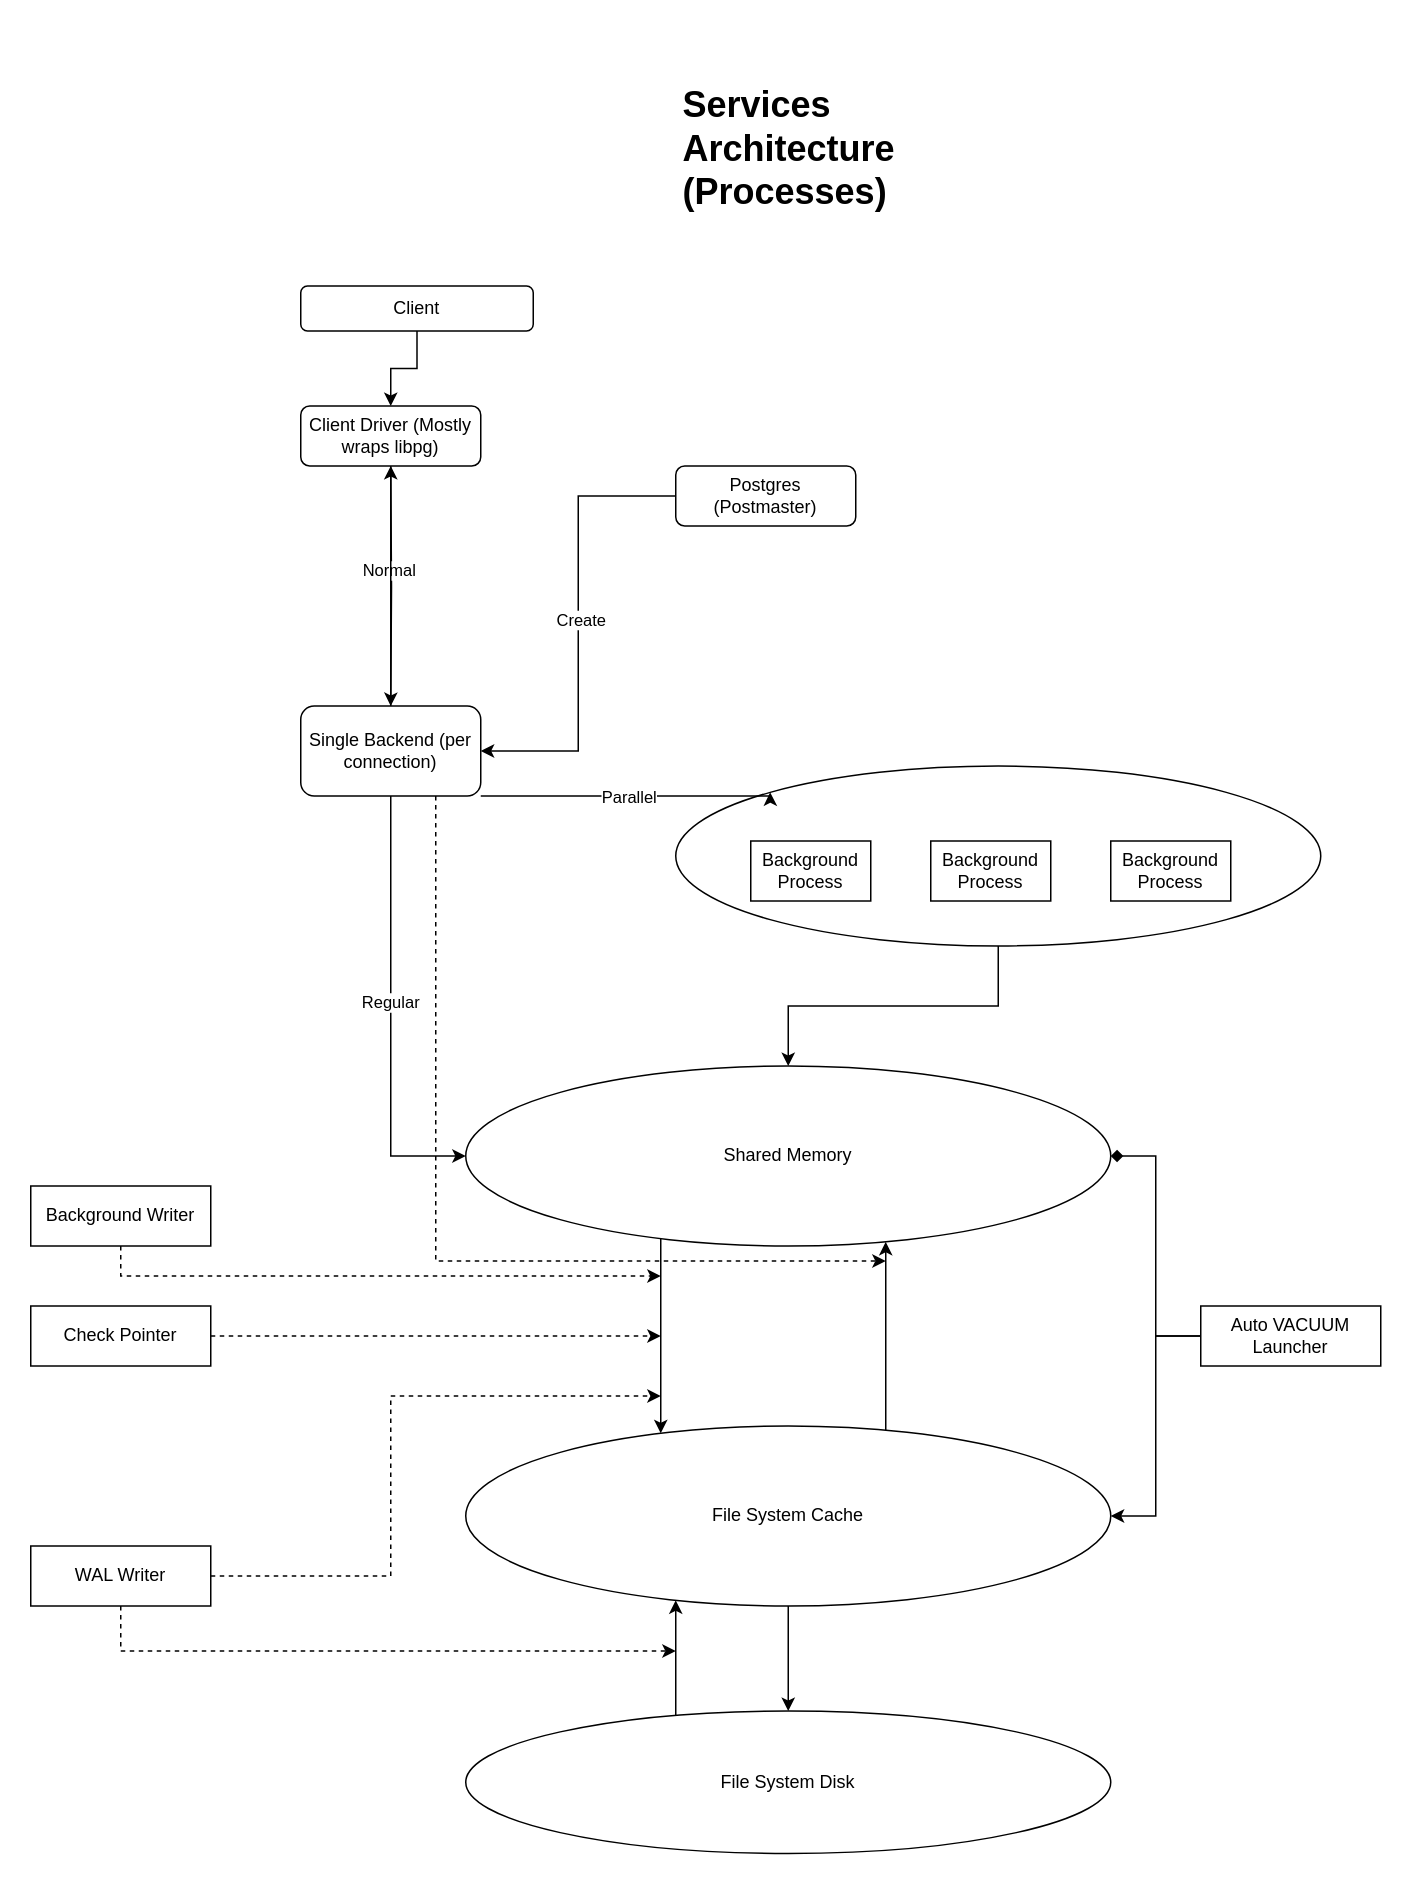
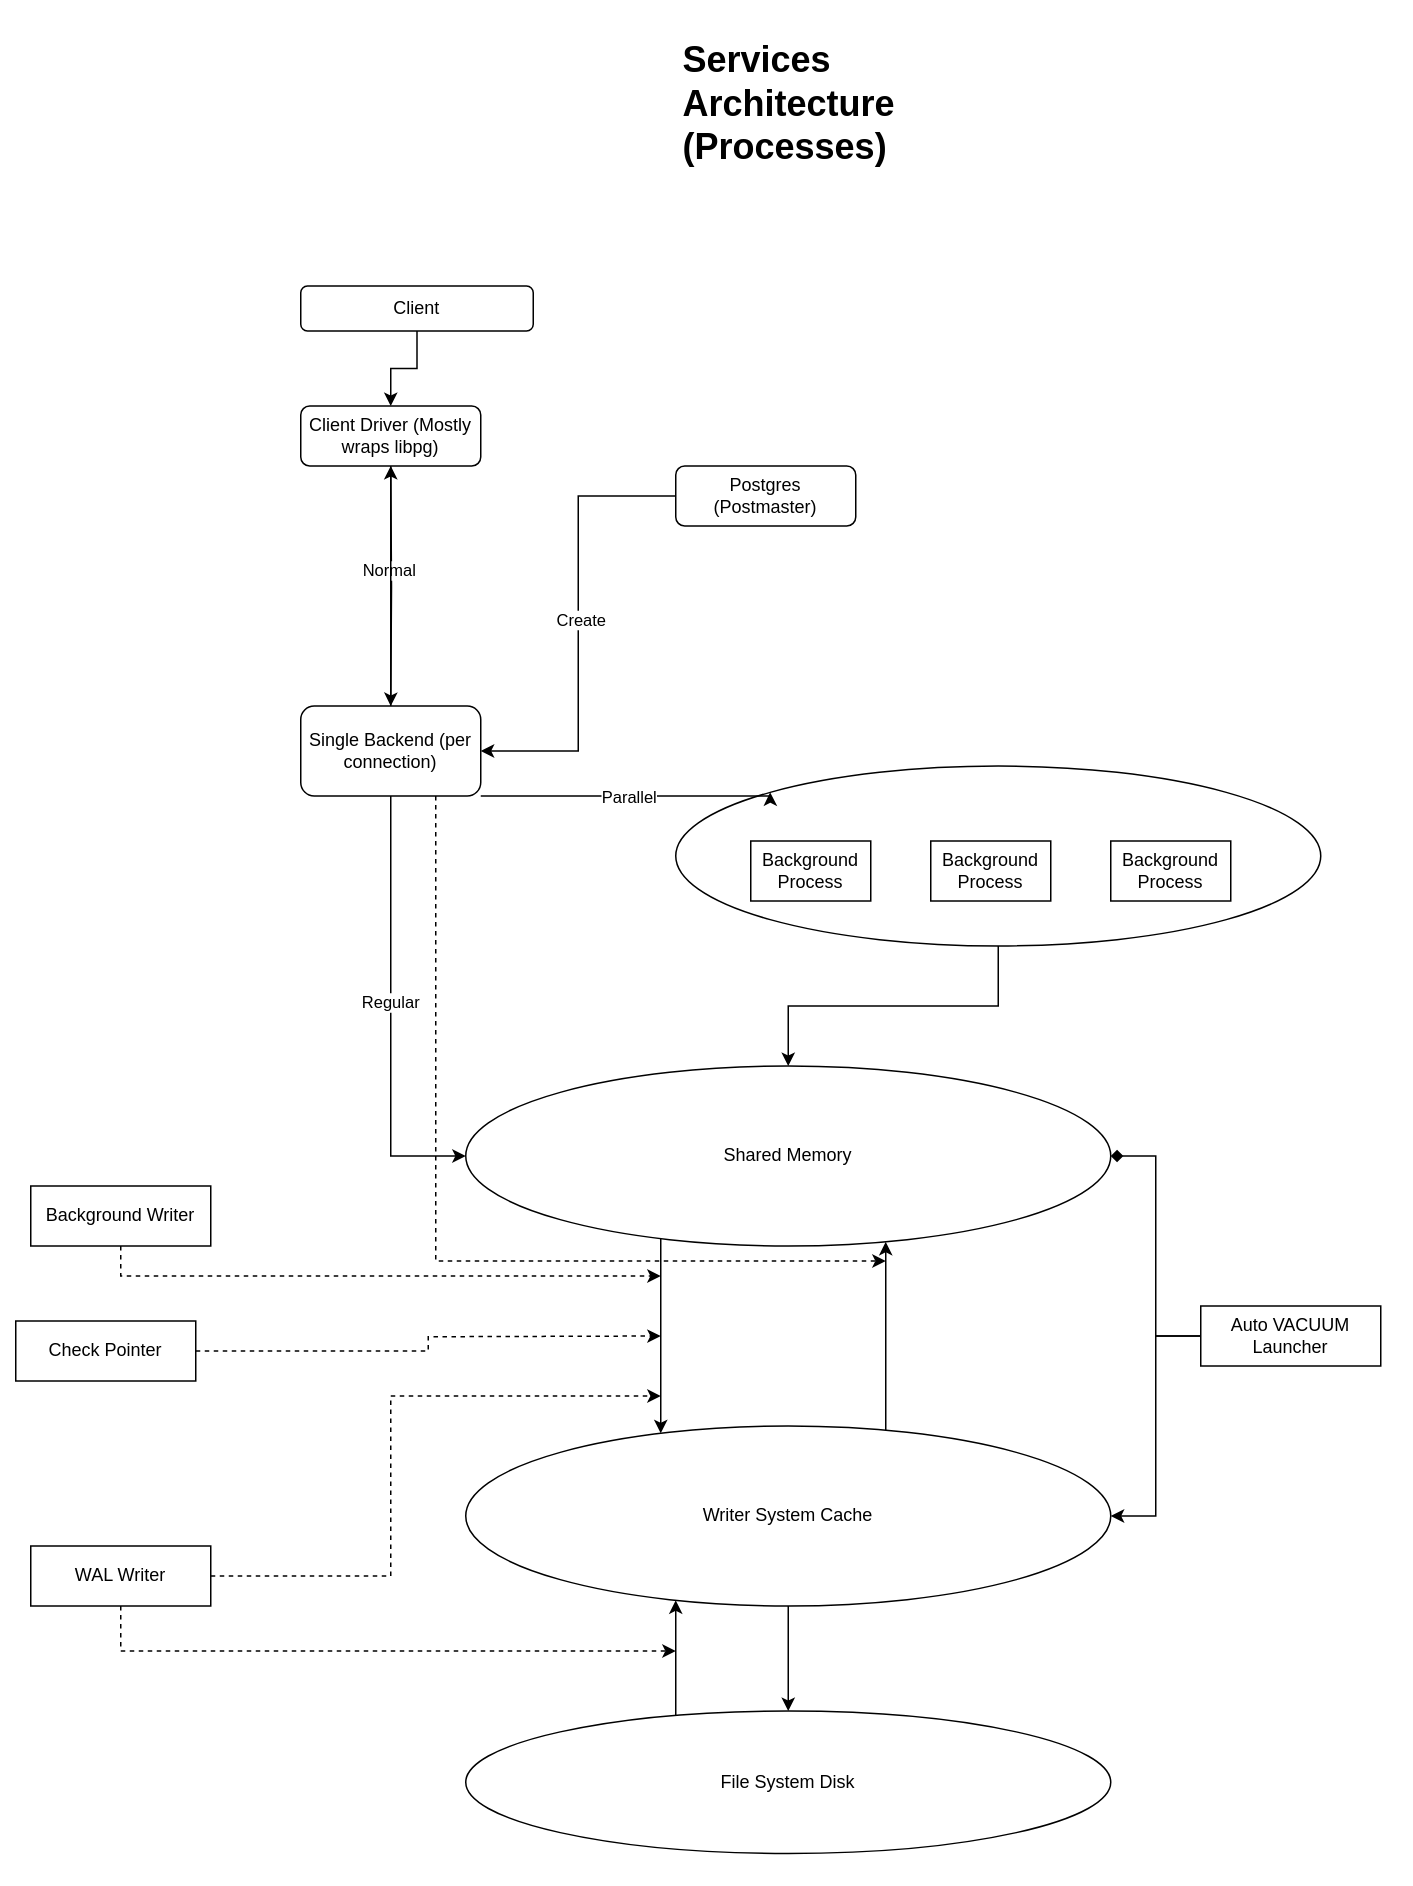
(818, 166) -> (818, 121)
(121, 1336) -> (106, 1351)
(788, 1516) -> (788, 1516)
